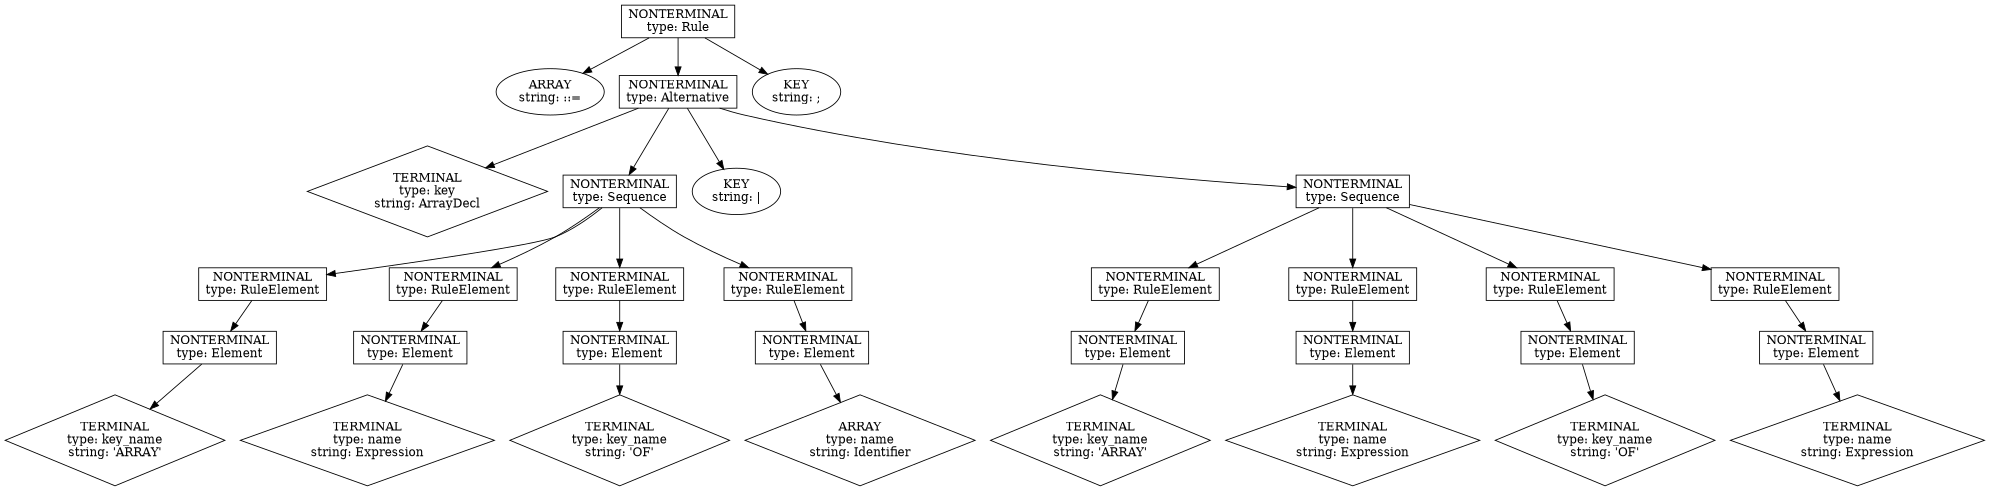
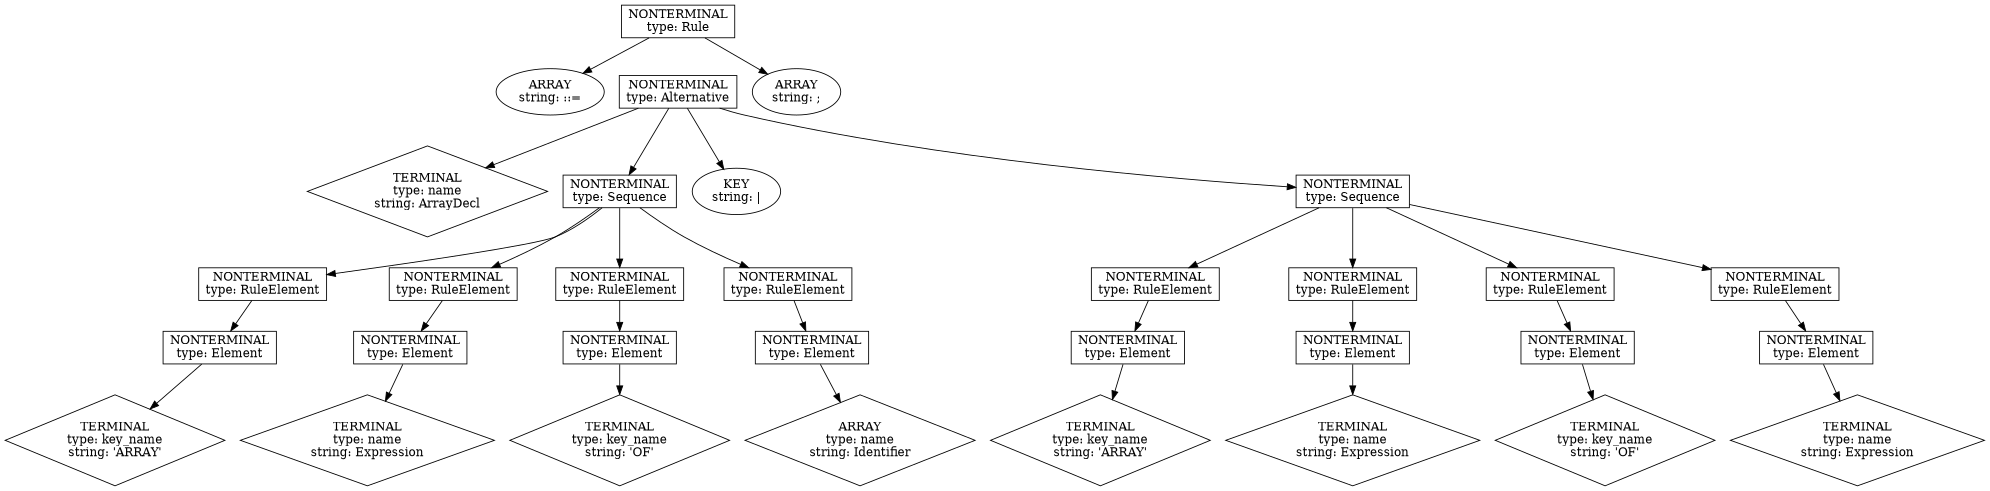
(678, 52) -> none
(797, 92) -> (797, 92)
(427, 191) -> (427, 191)
